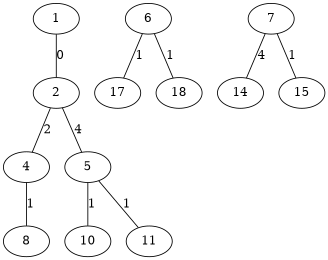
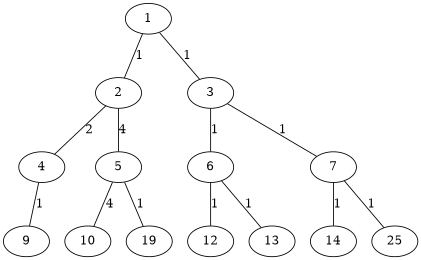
(61, 56) -> (140, 56)
(262, 56) -> (338, 204)
(118, 93) -> (211, 241)
(179, 93) -> (272, 241)
none -> (211, 93)
(302, 93) -> (395, 241)
(92, 204) -> (110, 204)
(26, 241) -> (26, 241)
(149, 241) -> (149, 241)
